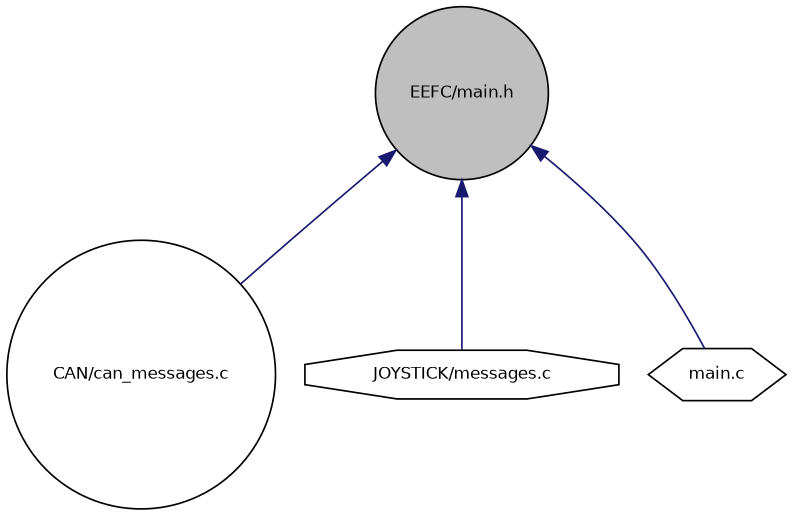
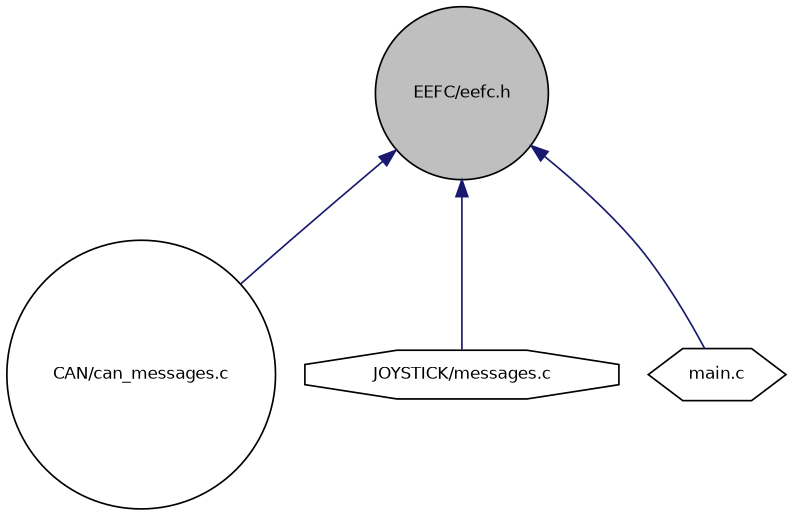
(462, 93) -> (462, 93)
